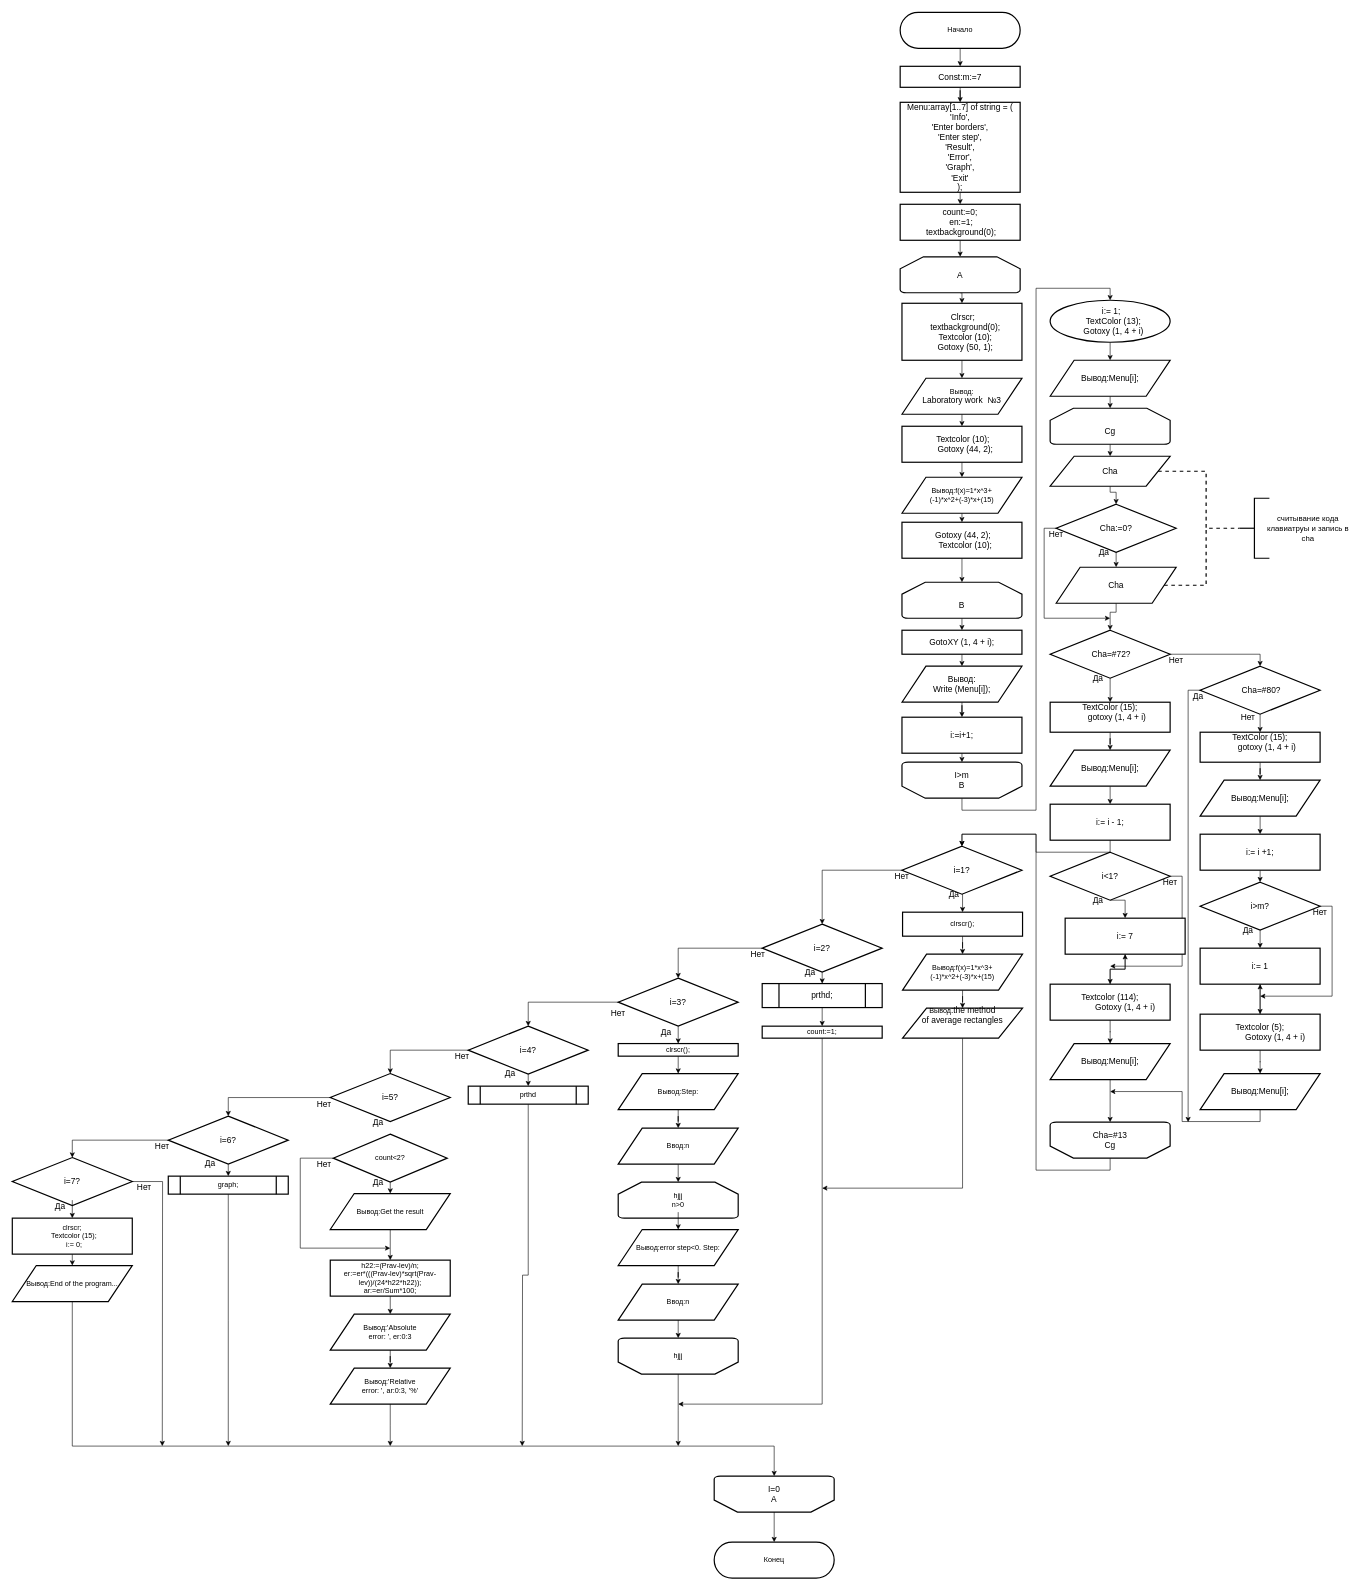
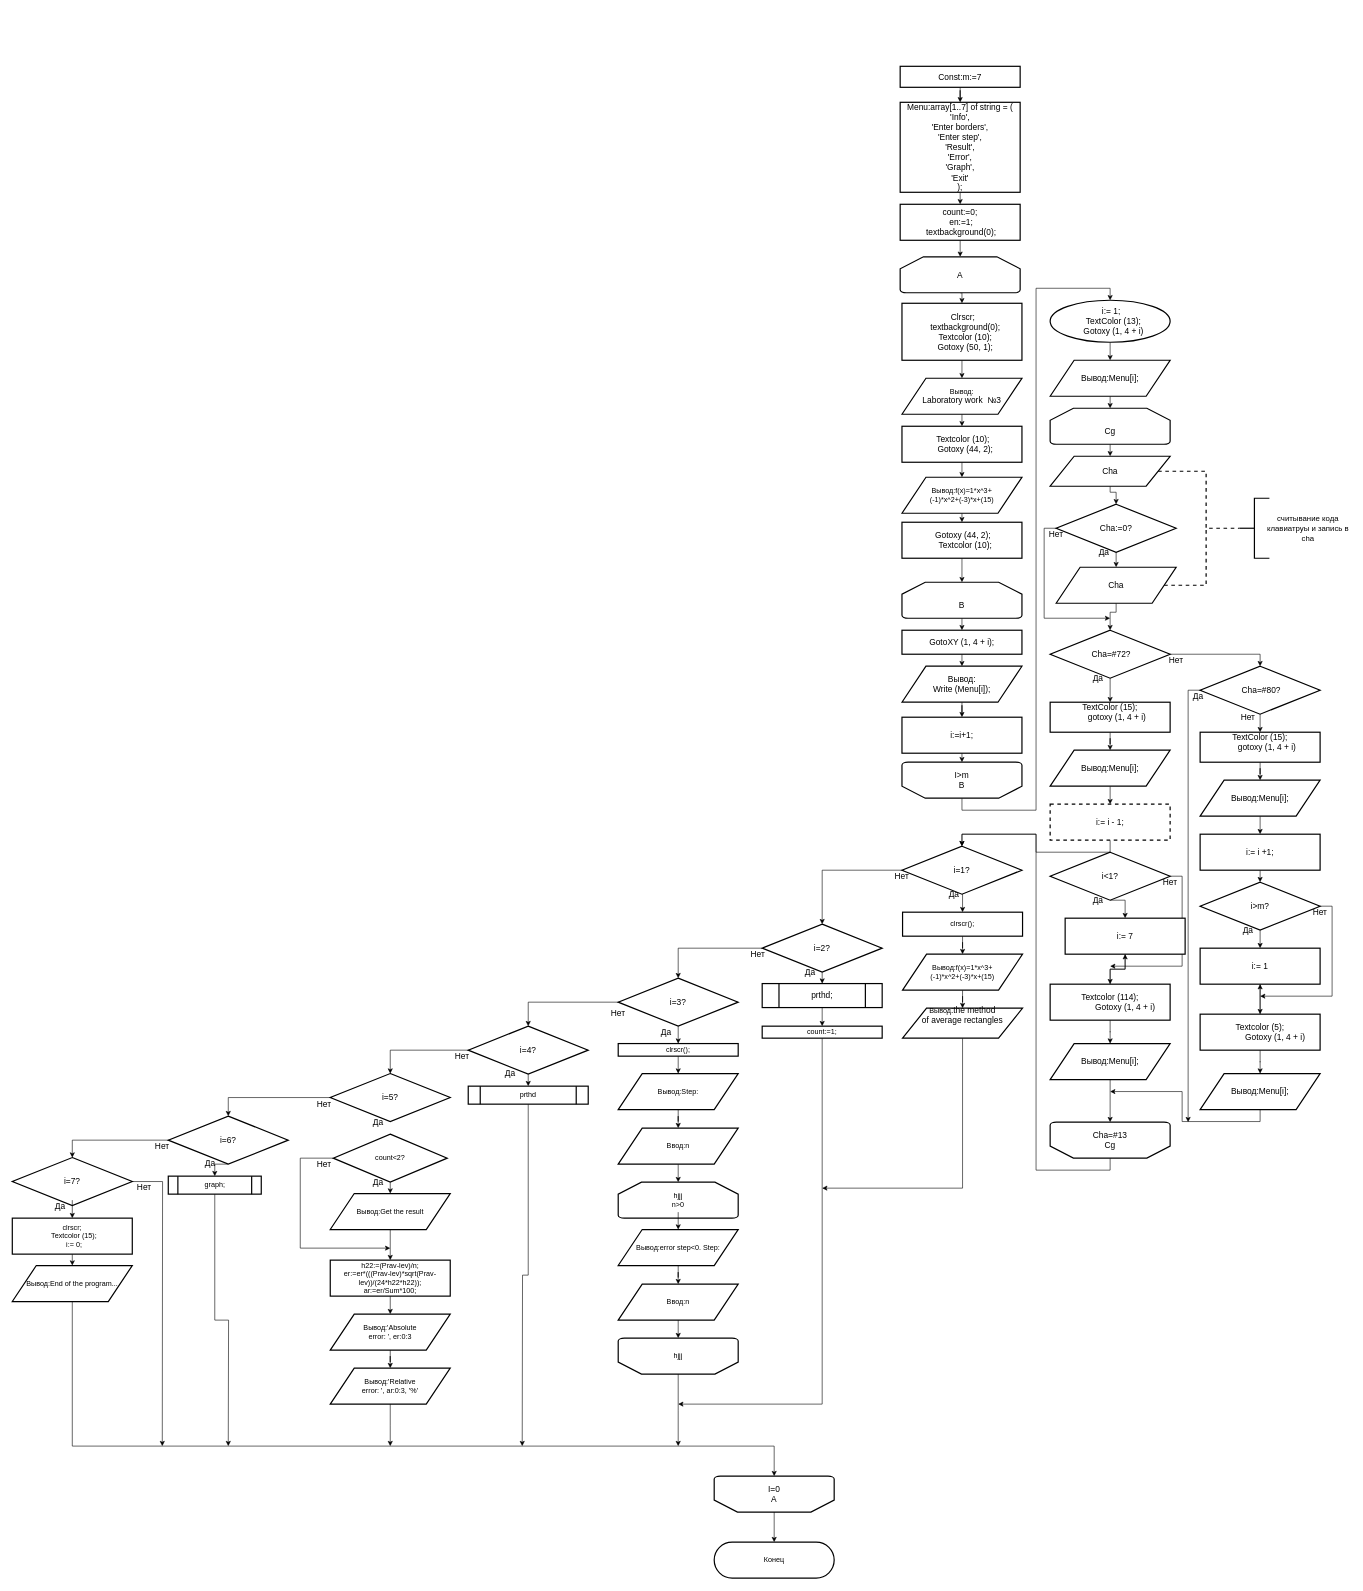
(960, 30) -> none
(960, 60) -> none
(1110, 822) -> (1110, 822)
(228, 1185) -> (215, 1185)
